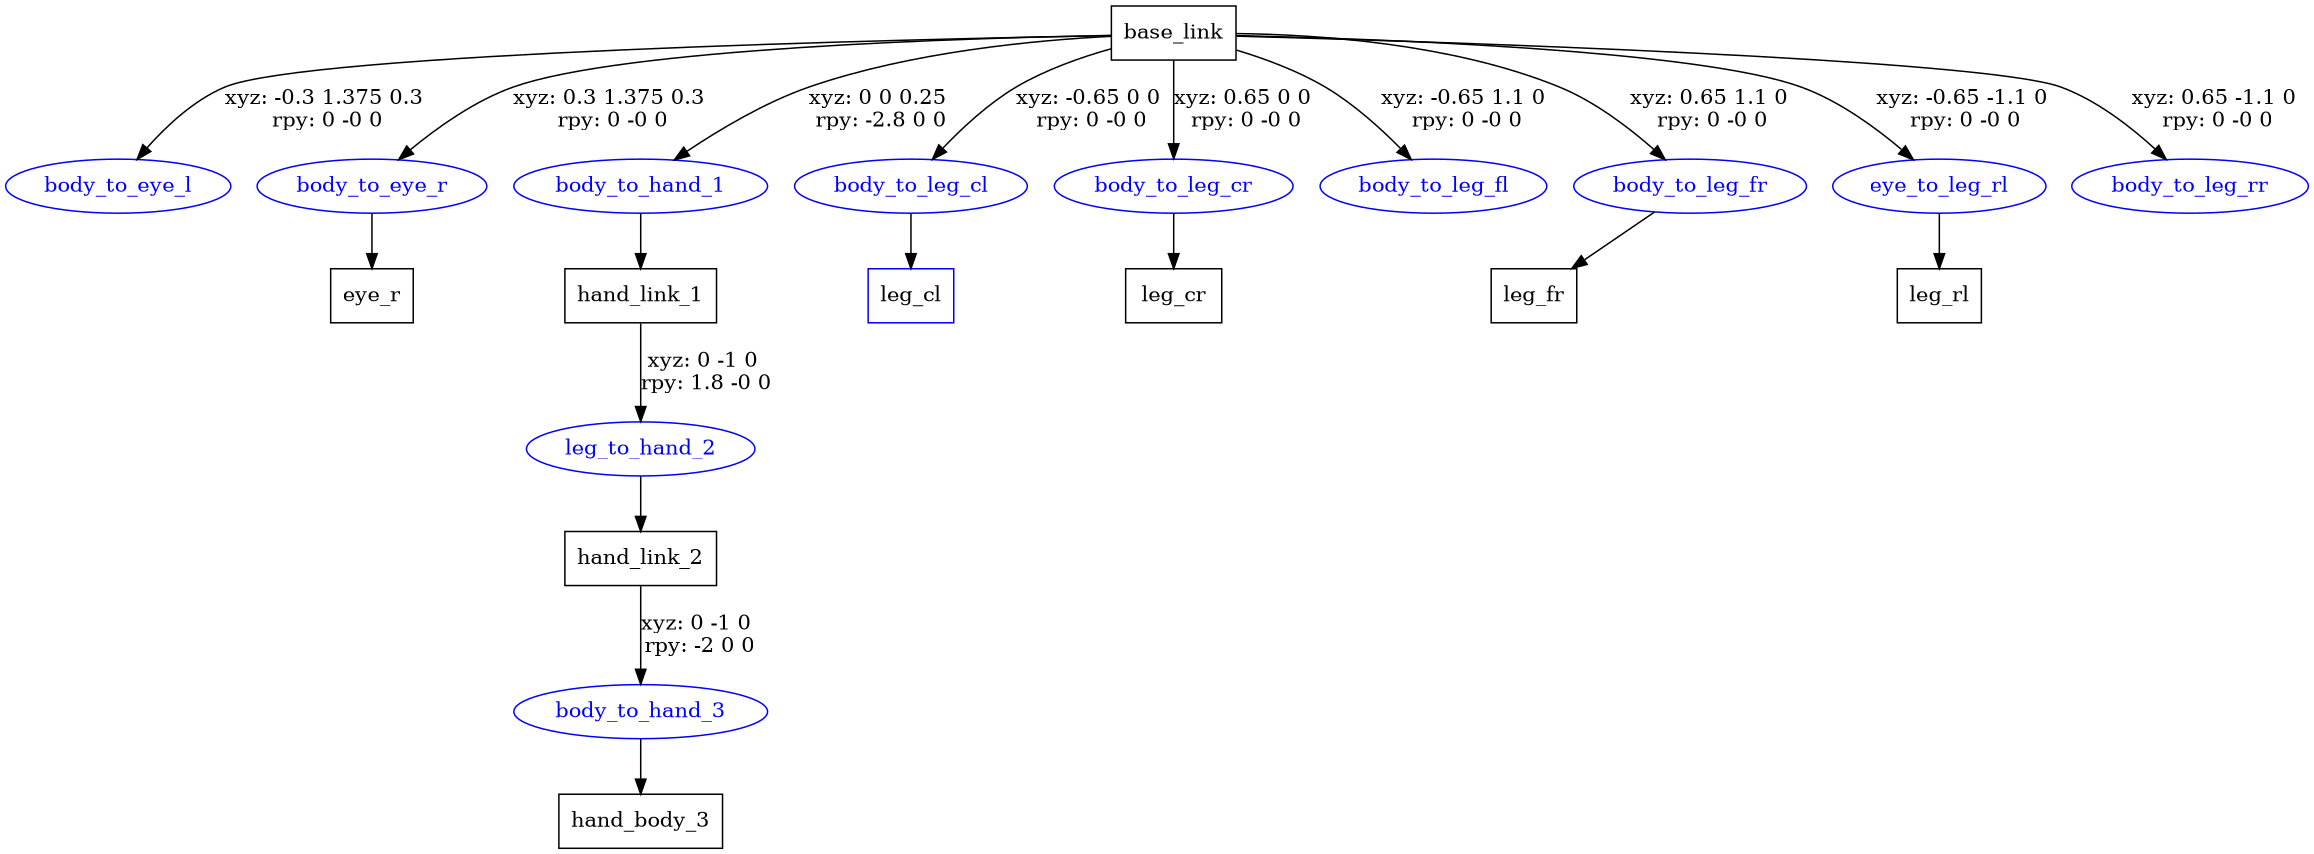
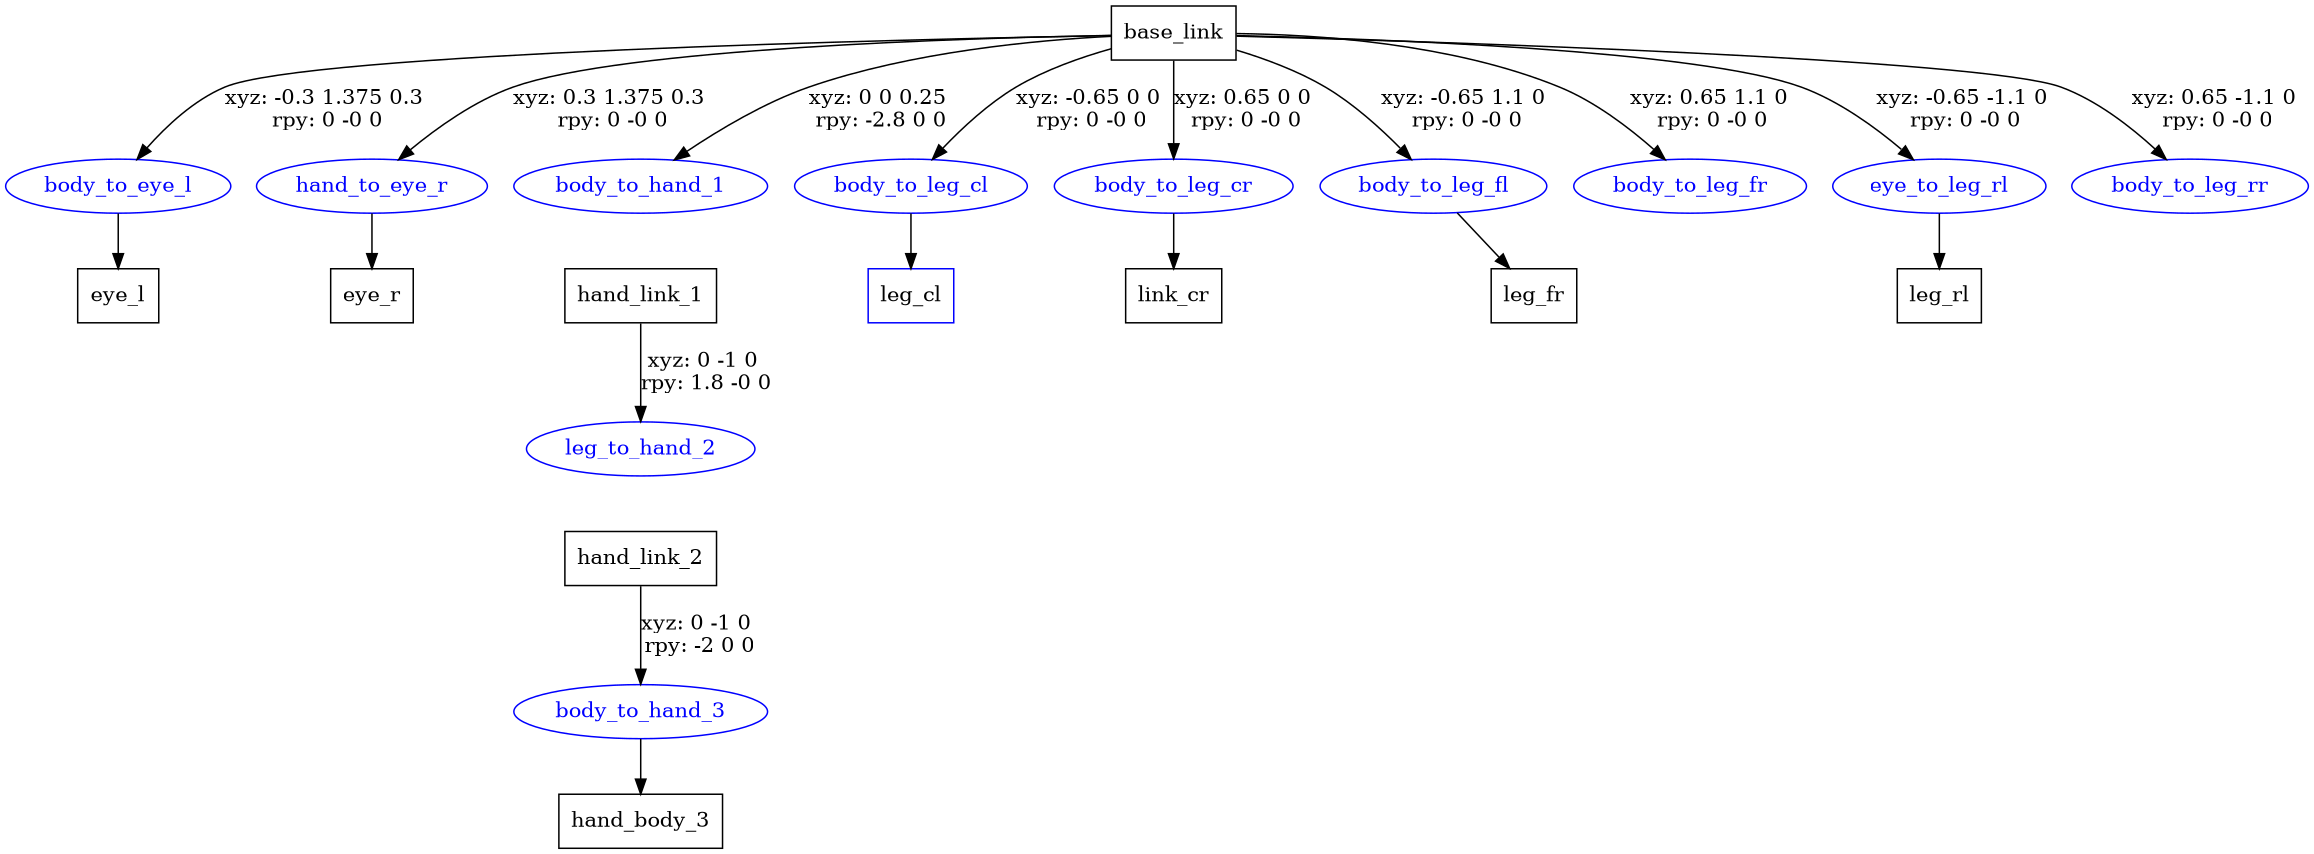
(372, 186) -> (372, 186)
(641, 234) -> none
(1620, 236) -> (1478, 235)
none -> (118, 296)
(1174, 296) -> (1174, 296)
(641, 496) -> none
